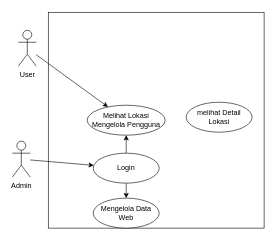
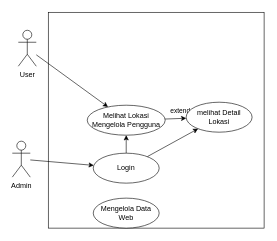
none -> (177, 119)
(126, 192) -> (171, 144)
